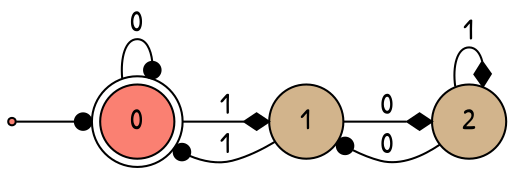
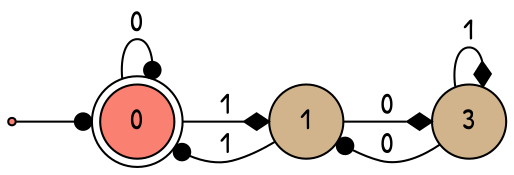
(469, 122) -> (469, 122)
